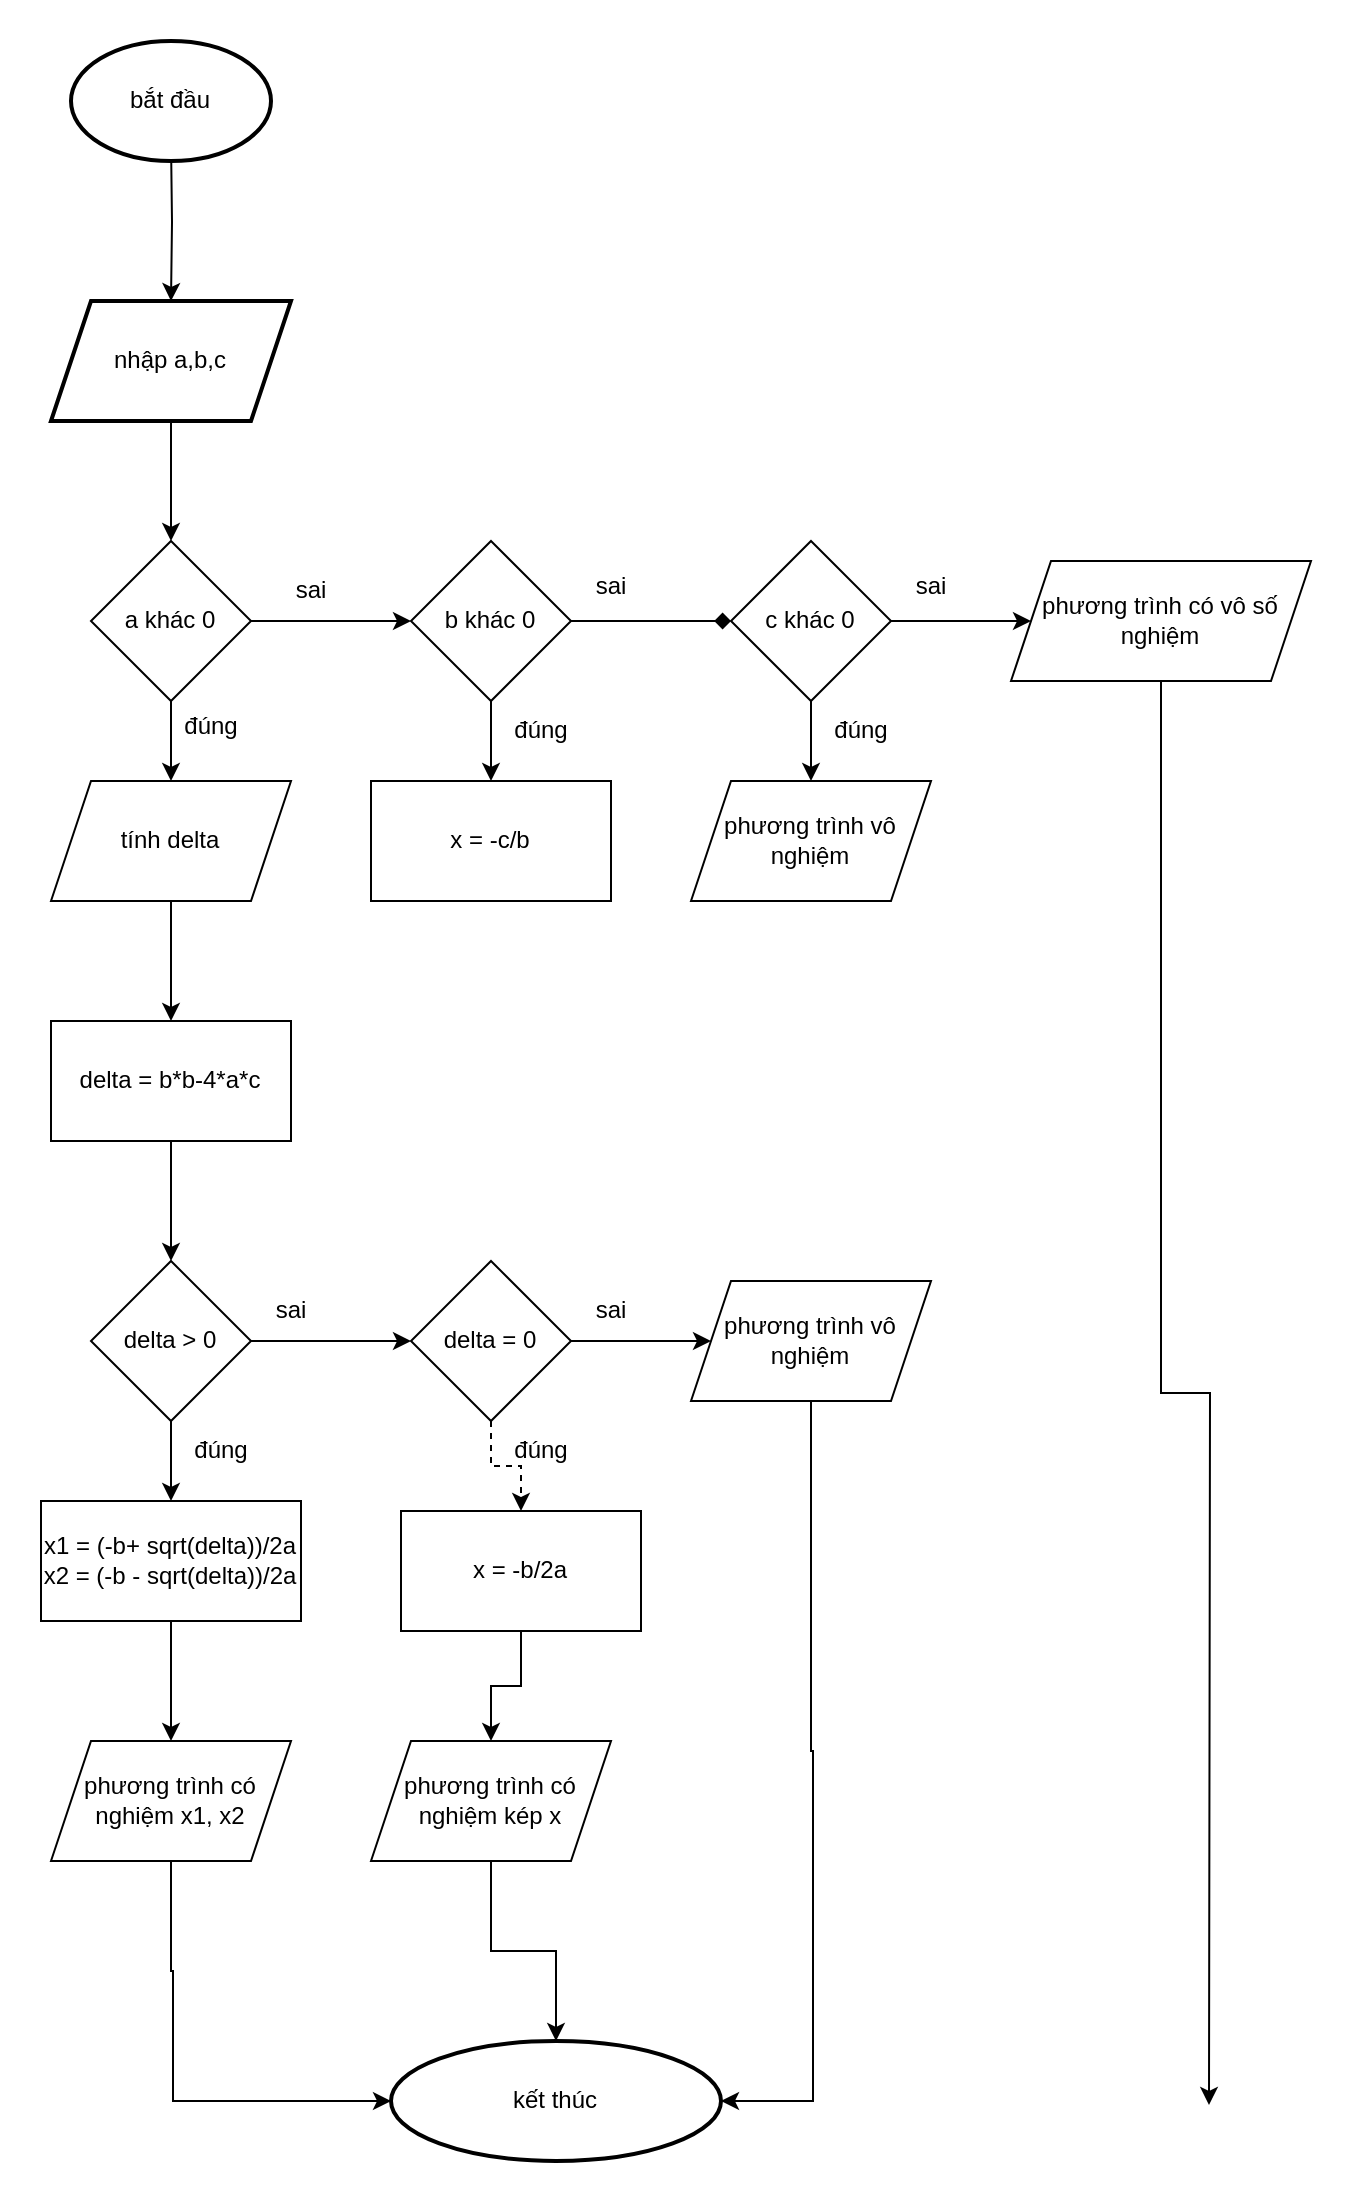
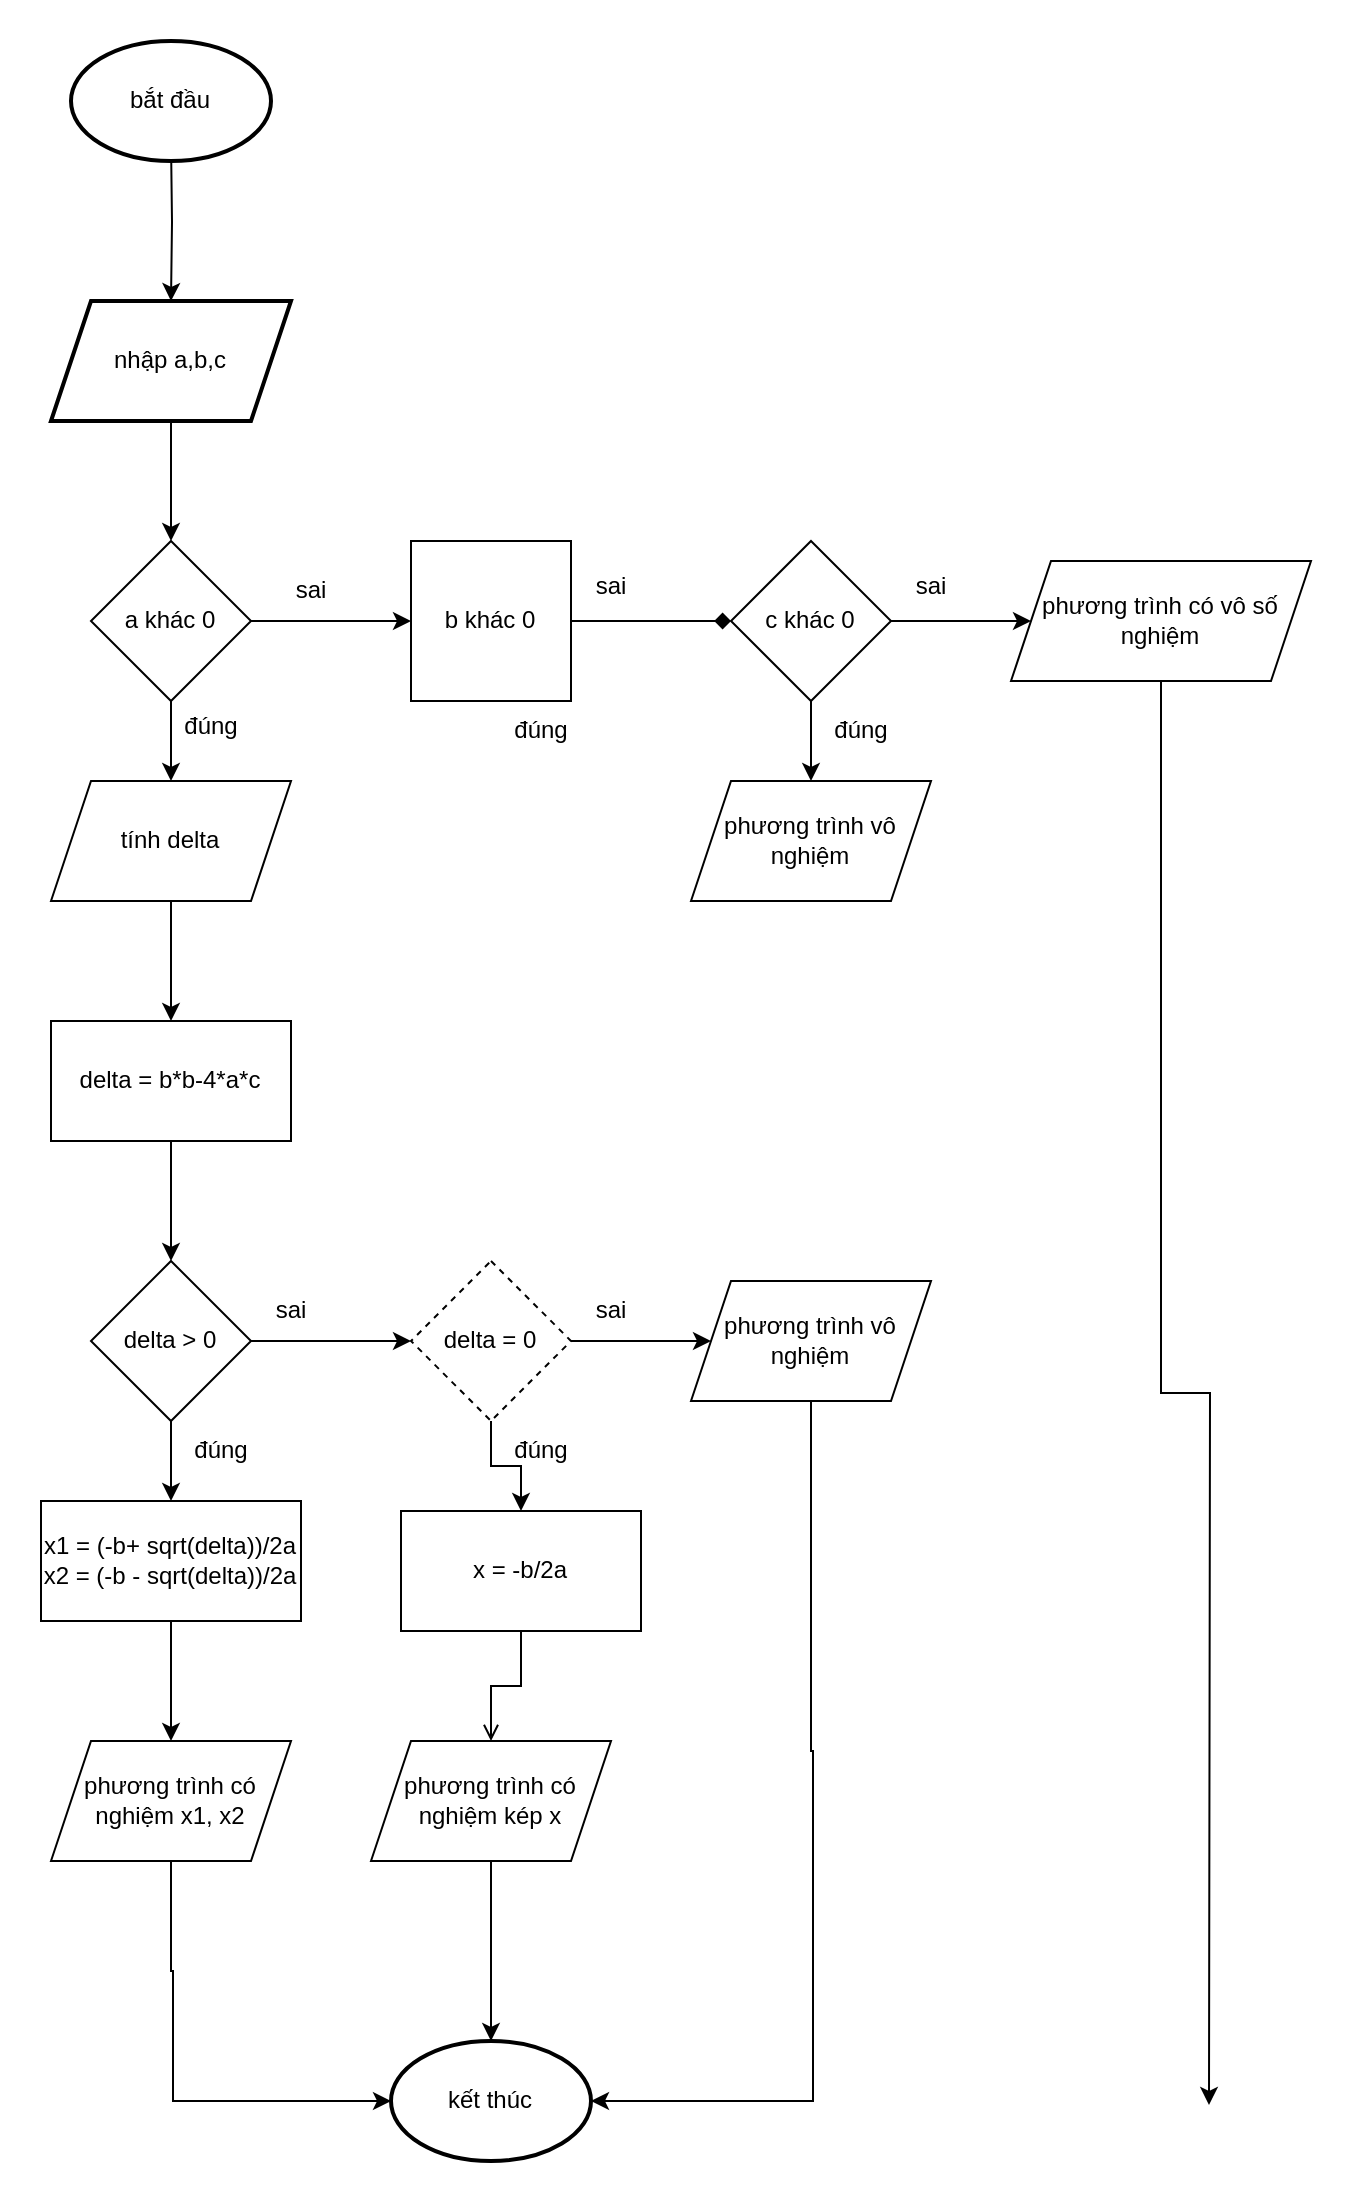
(491, 621) -> (491, 621)
(491, 734) -> none
(491, 841) -> none
(491, 1341) -> (491, 1341)
(499, 1466) -> (499, 1466)
(491, 1726) -> (491, 1729)
(556, 2101) -> (491, 2101)
